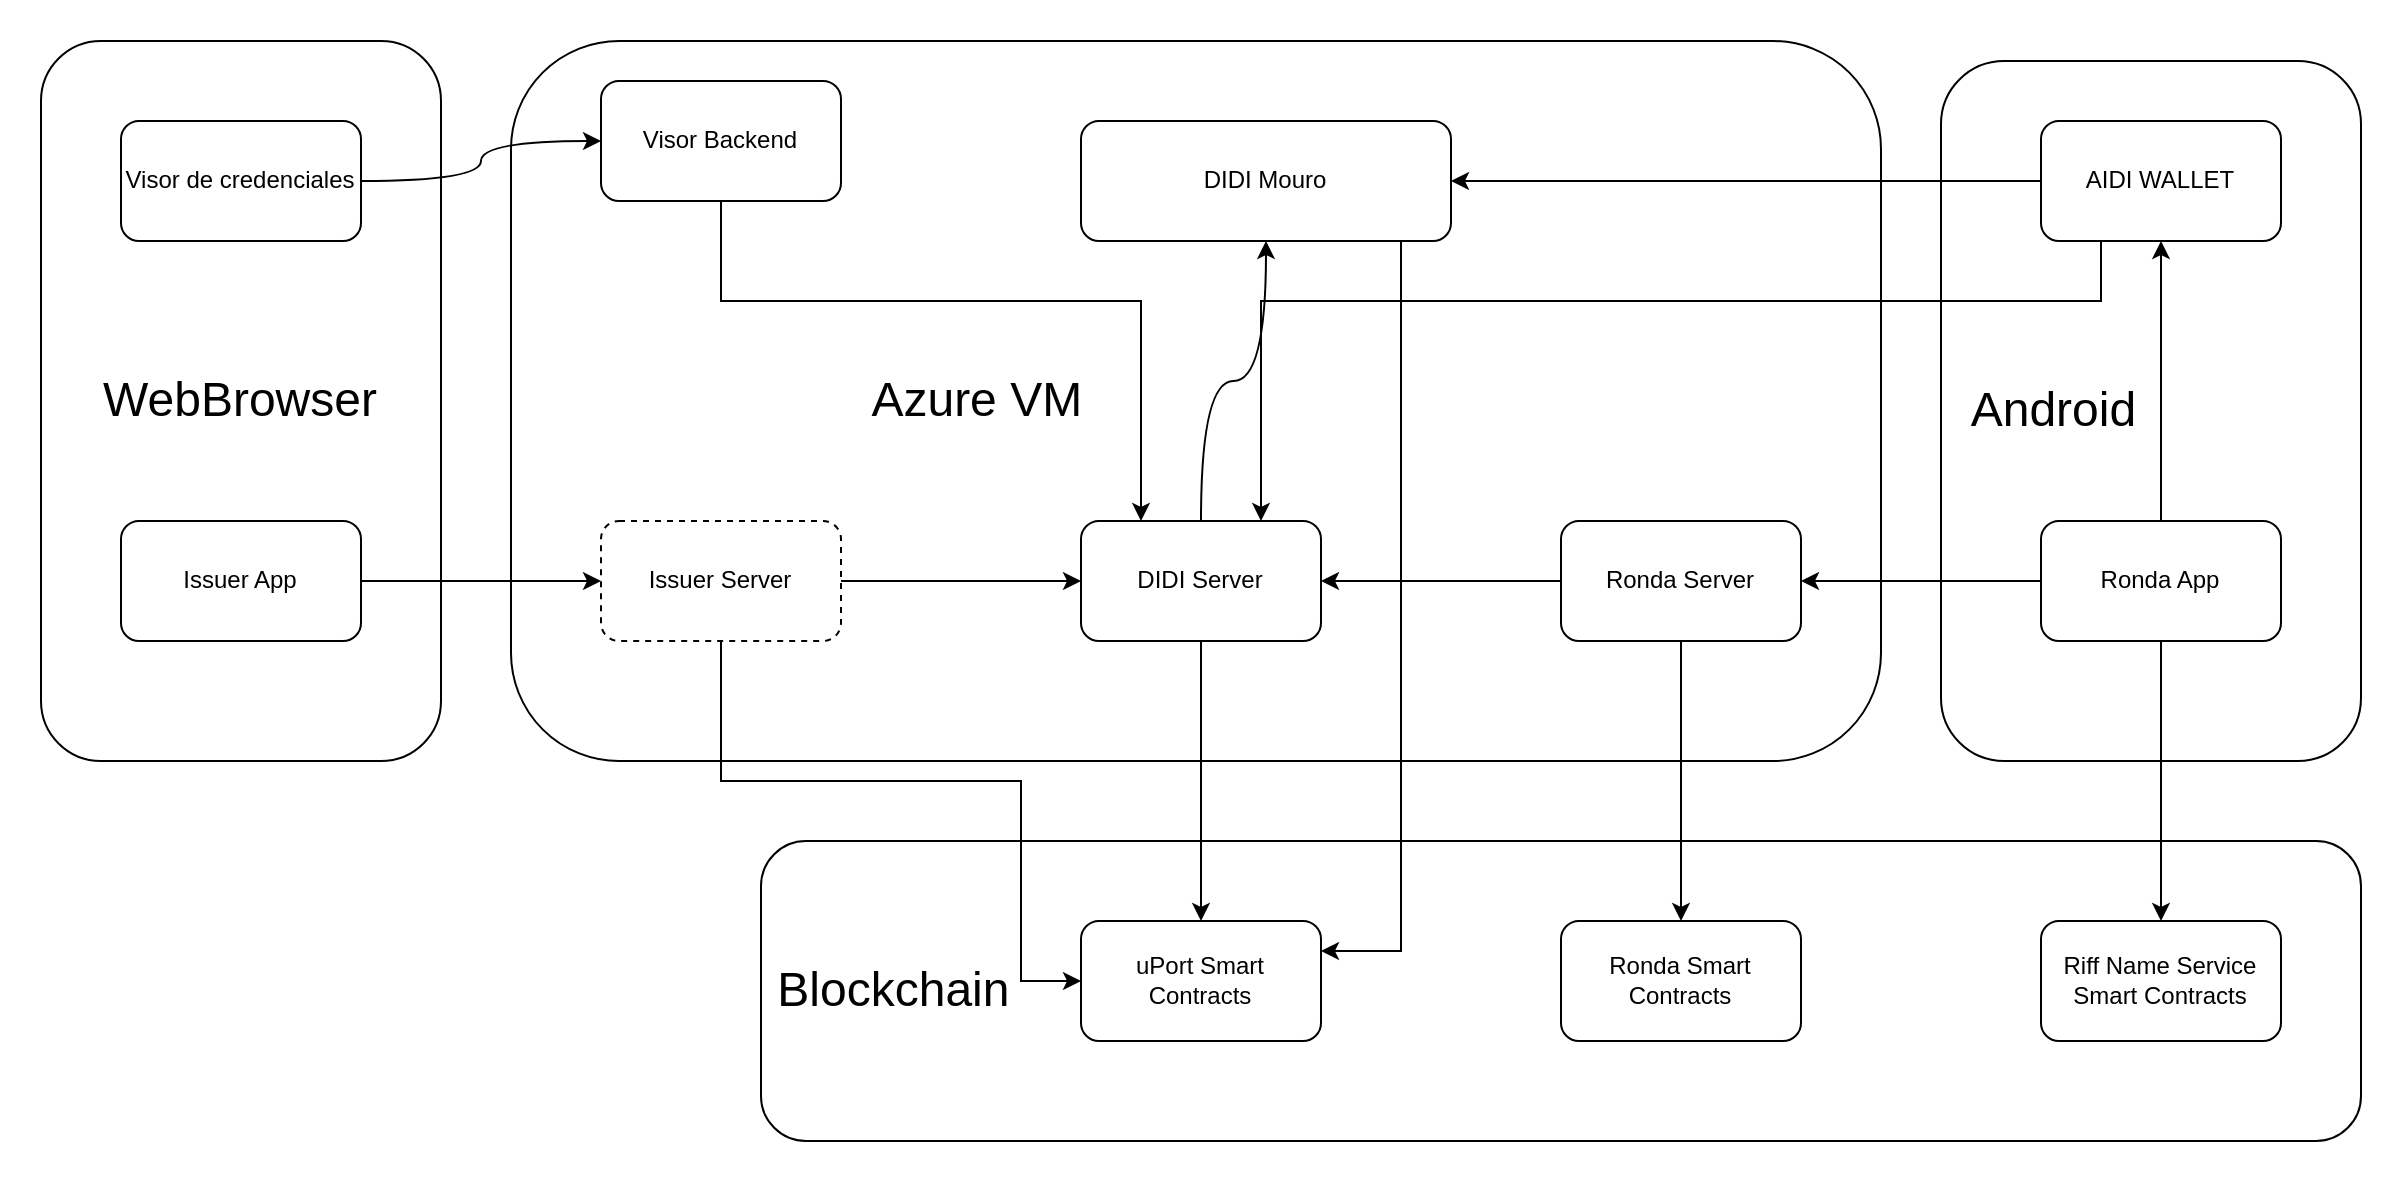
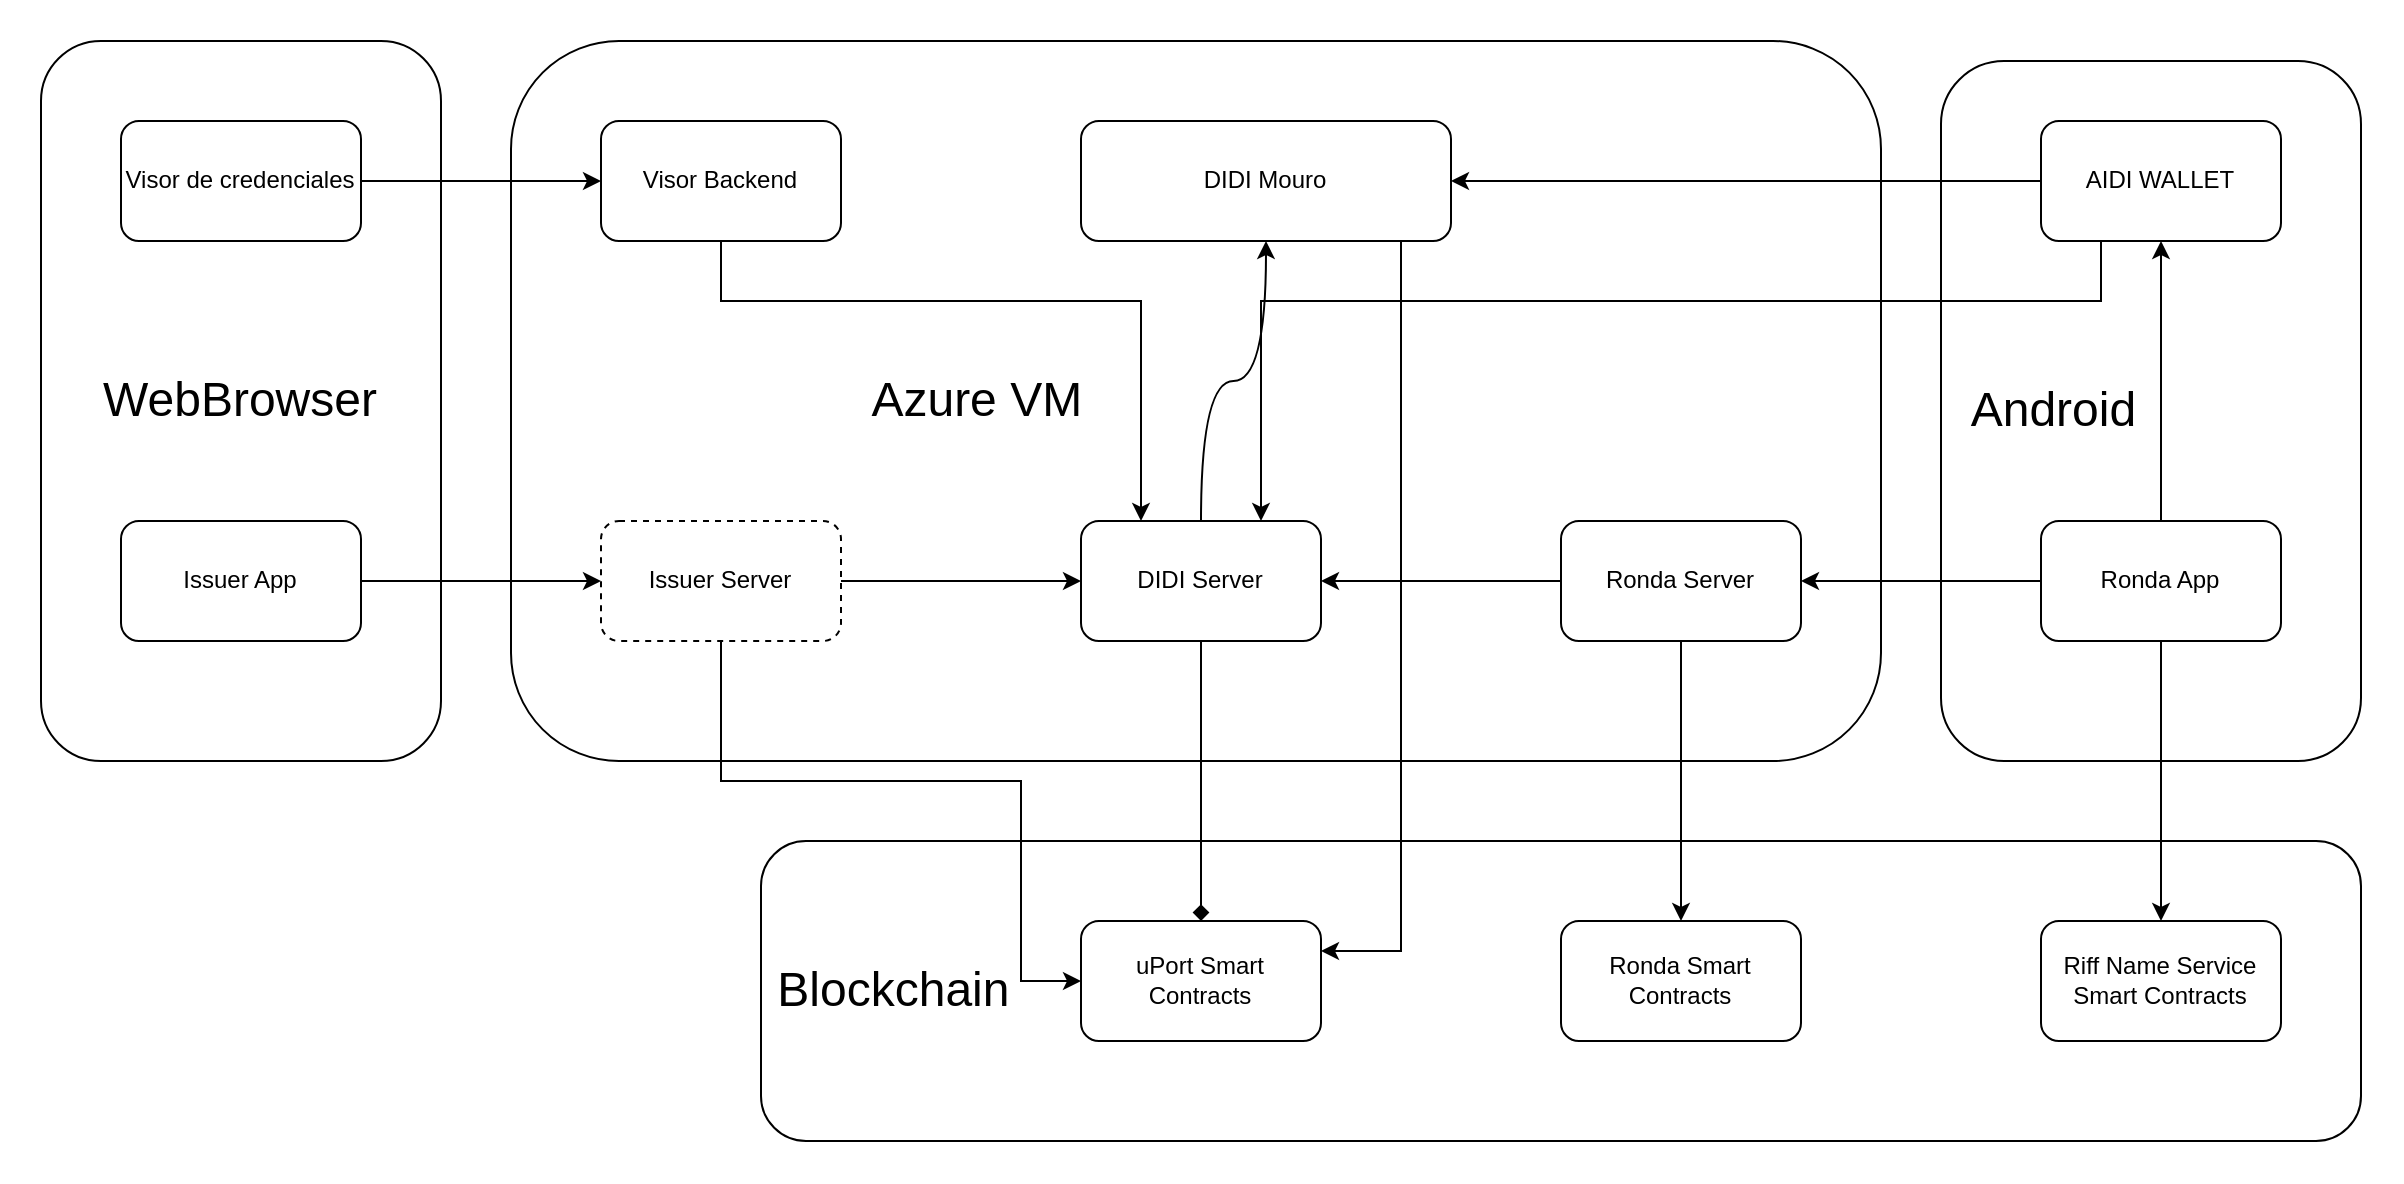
(721, 141) -> (721, 181)
(1201, 906) -> (1201, 905)
